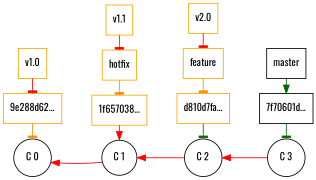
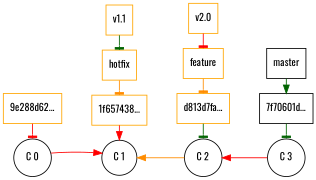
(119, 40) -> (119, 40)
(33, 63) -> none
(203, 109) -> (203, 109)
(119, 110) -> (119, 110)
(33, 129) -> (33, 129)
(165, 158) -> (165, 158)
(81, 163) -> (72, 152)
